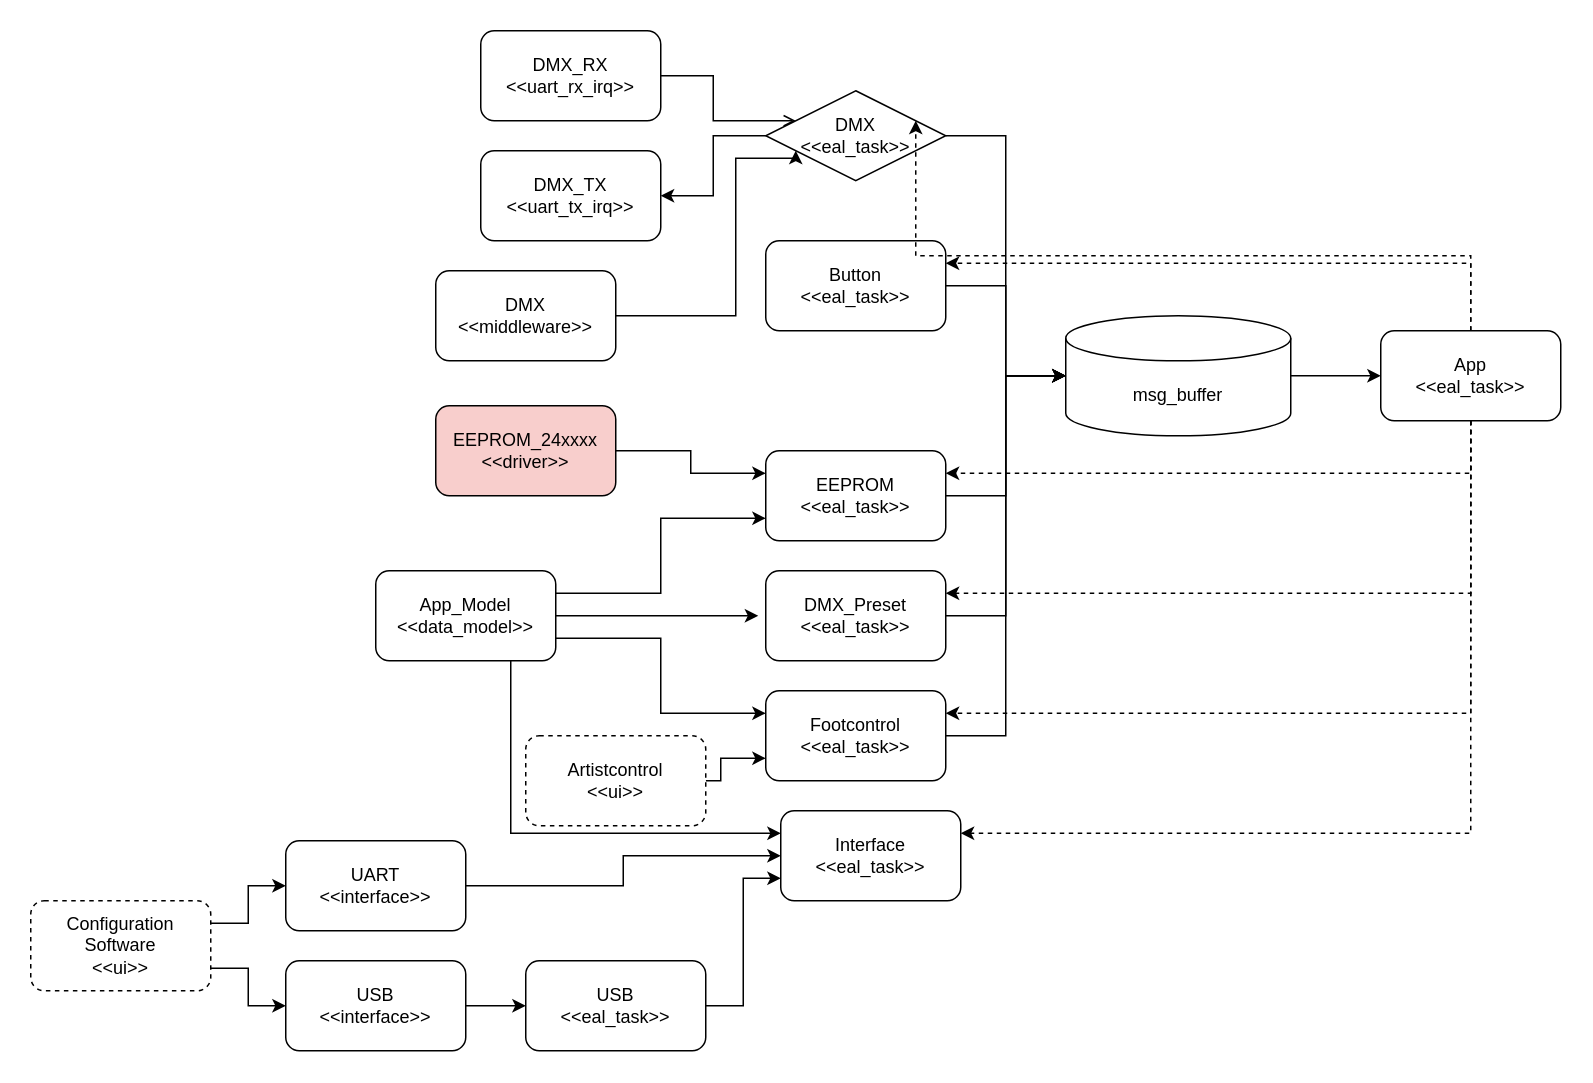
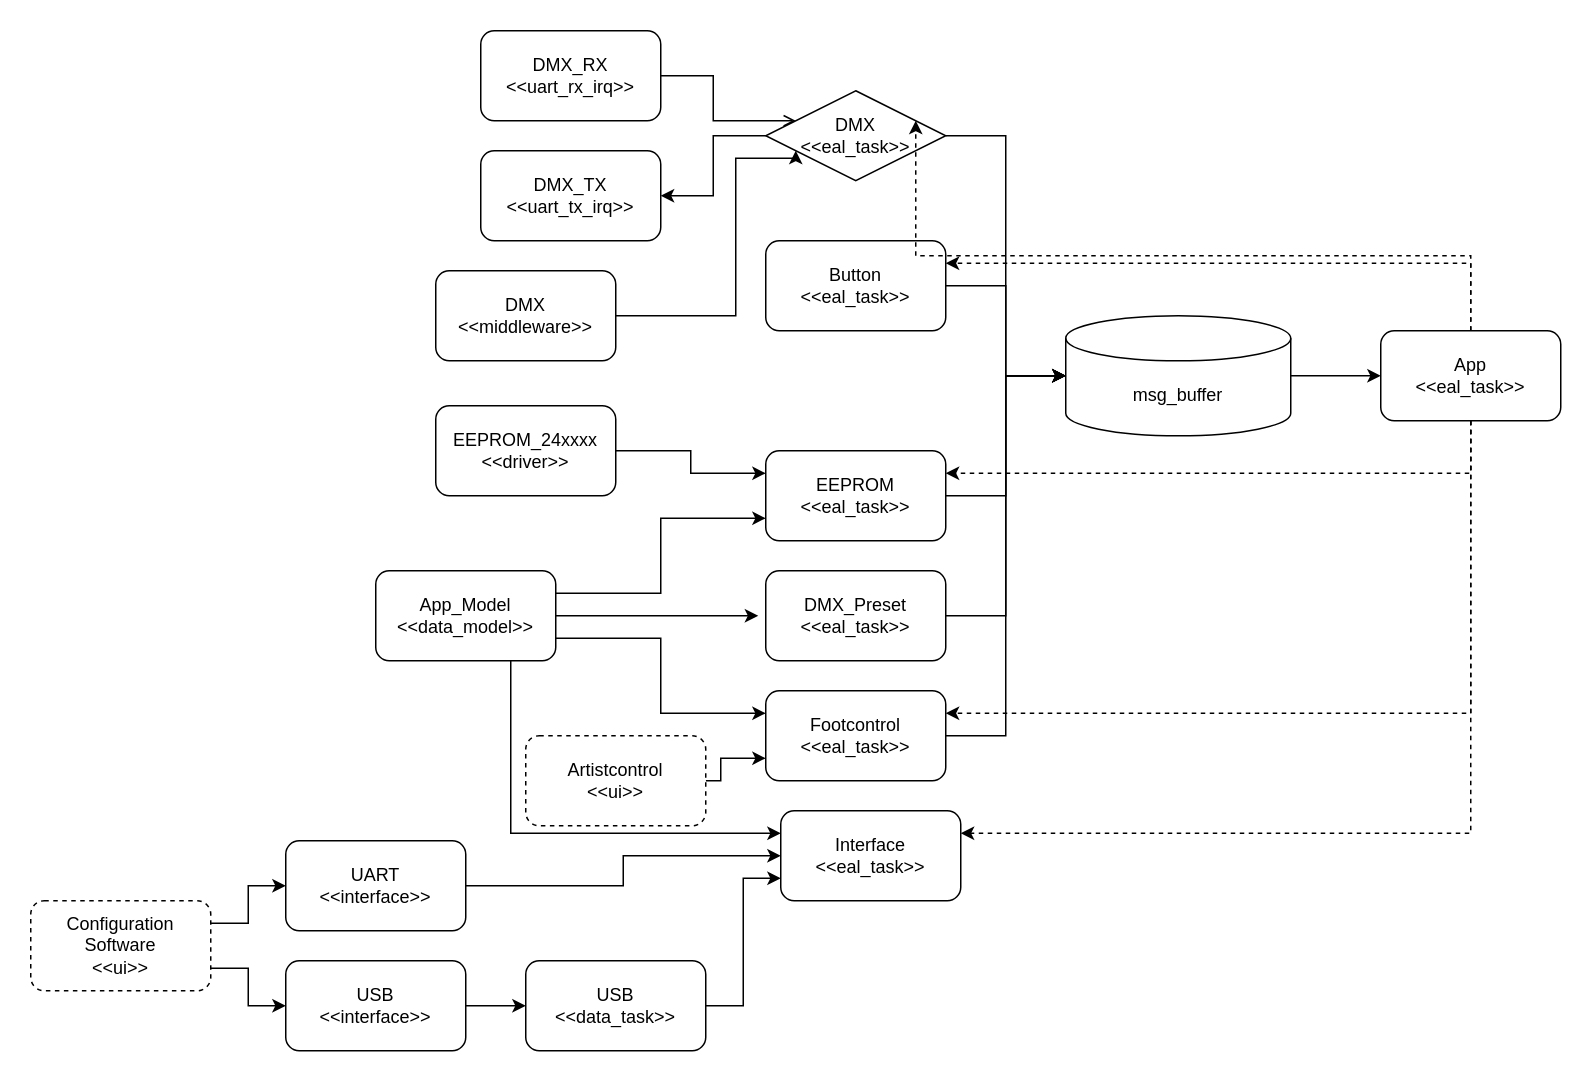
(526, 451) -> (526, 451)
(1212, 593) -> none
(616, 1006) -> (616, 1006)
